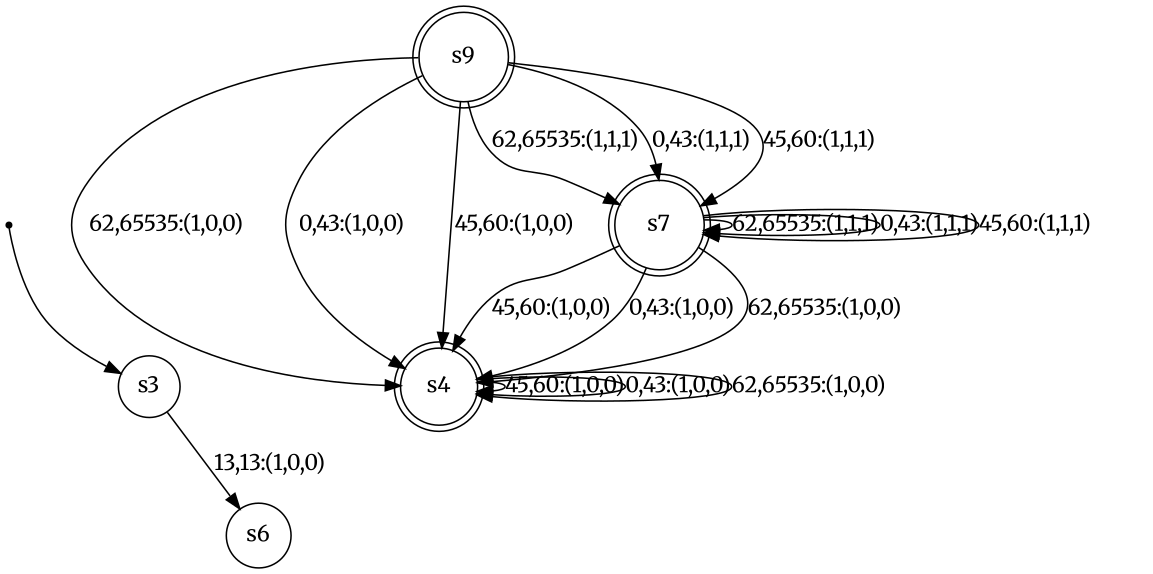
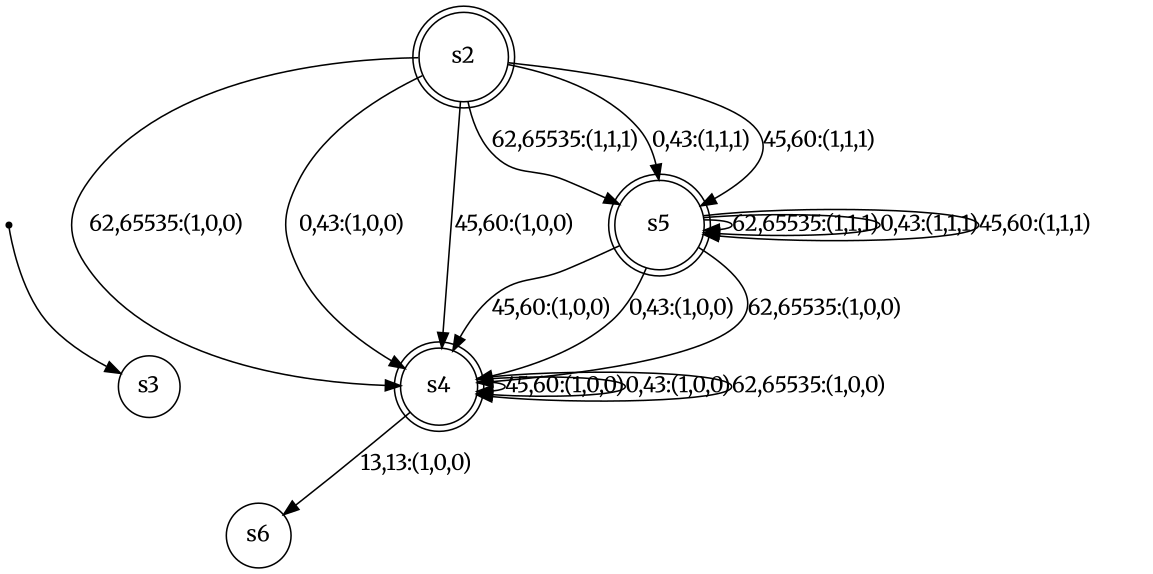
(464, 57) -> (464, 57)
(660, 225) -> (660, 225)
(199, 454) -> (353, 459)
